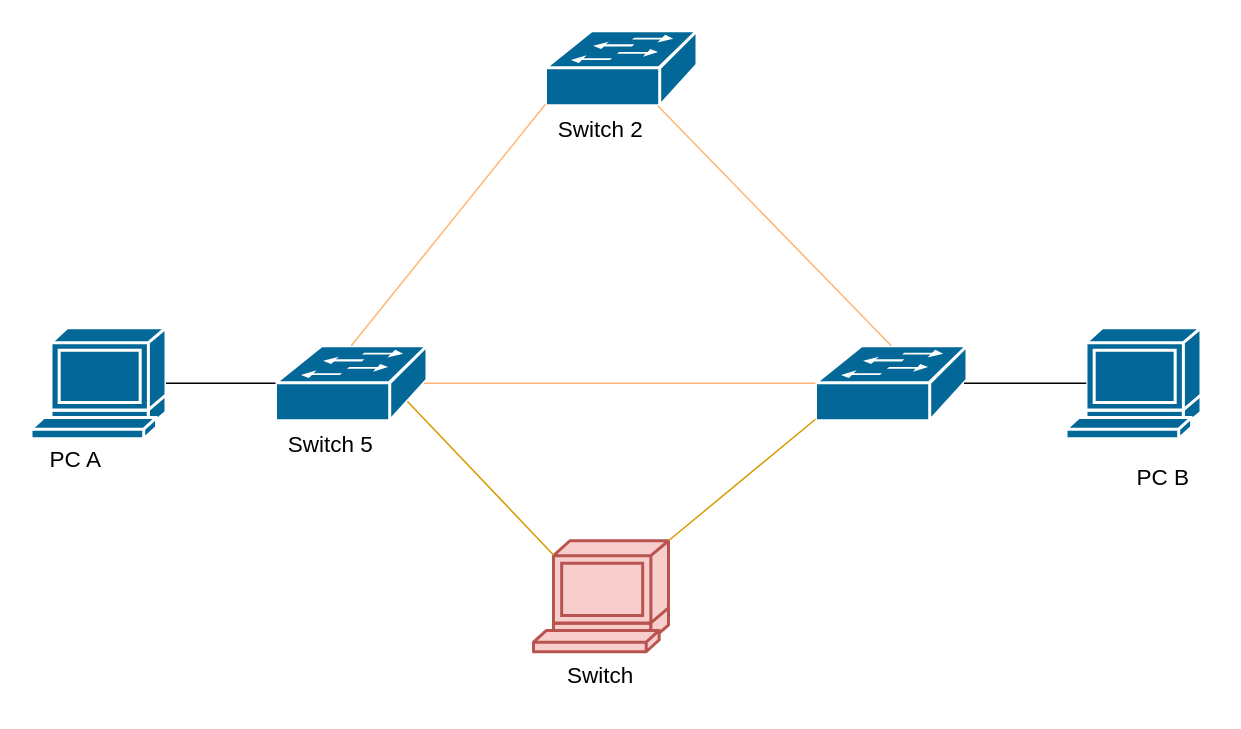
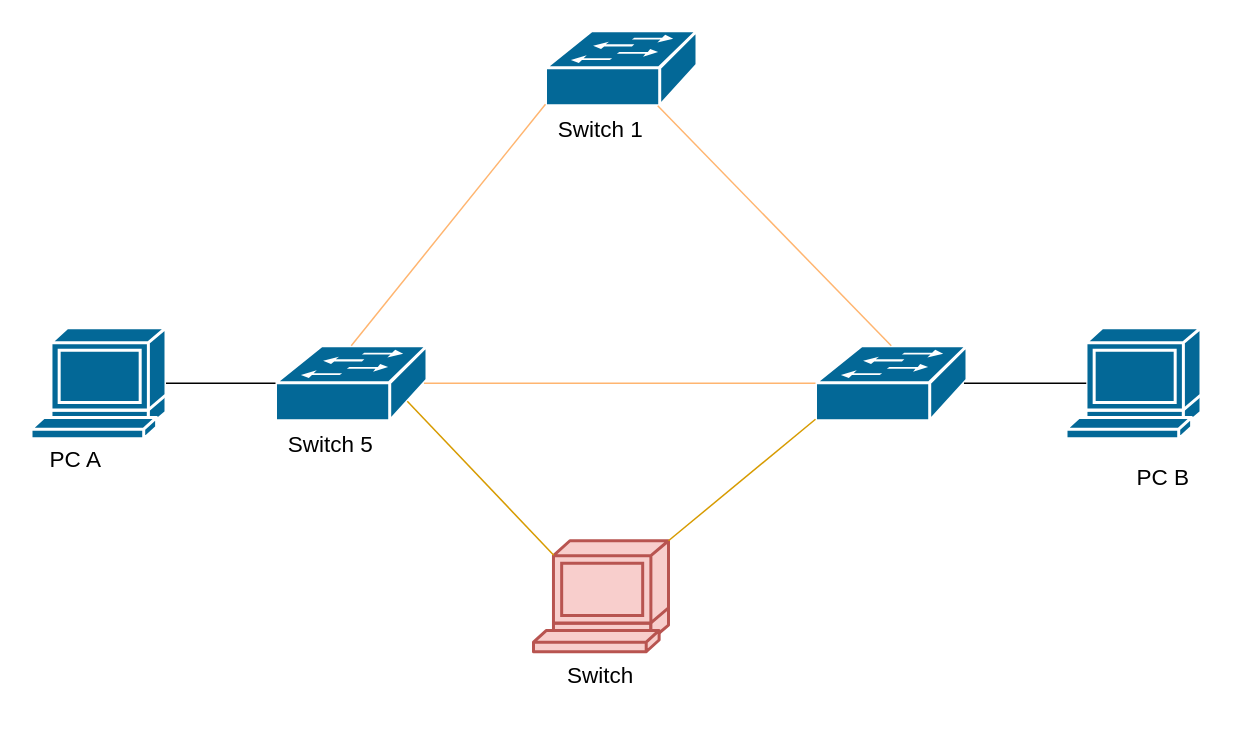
(601, 128) -> (601, 128)
